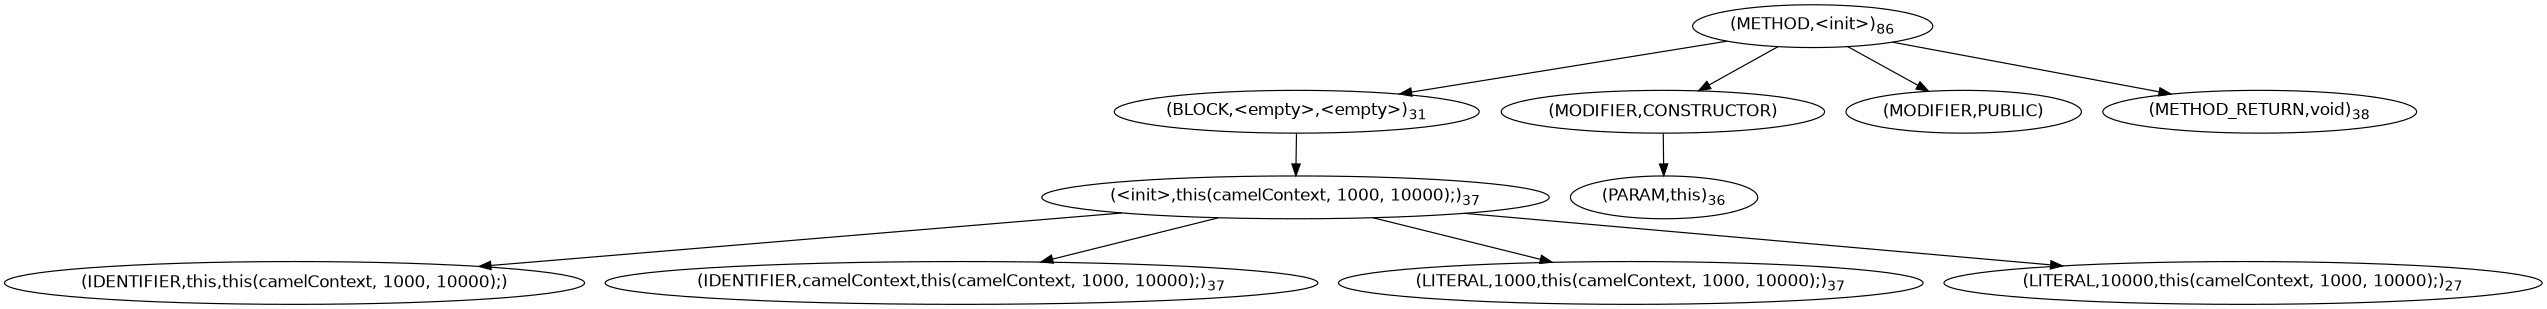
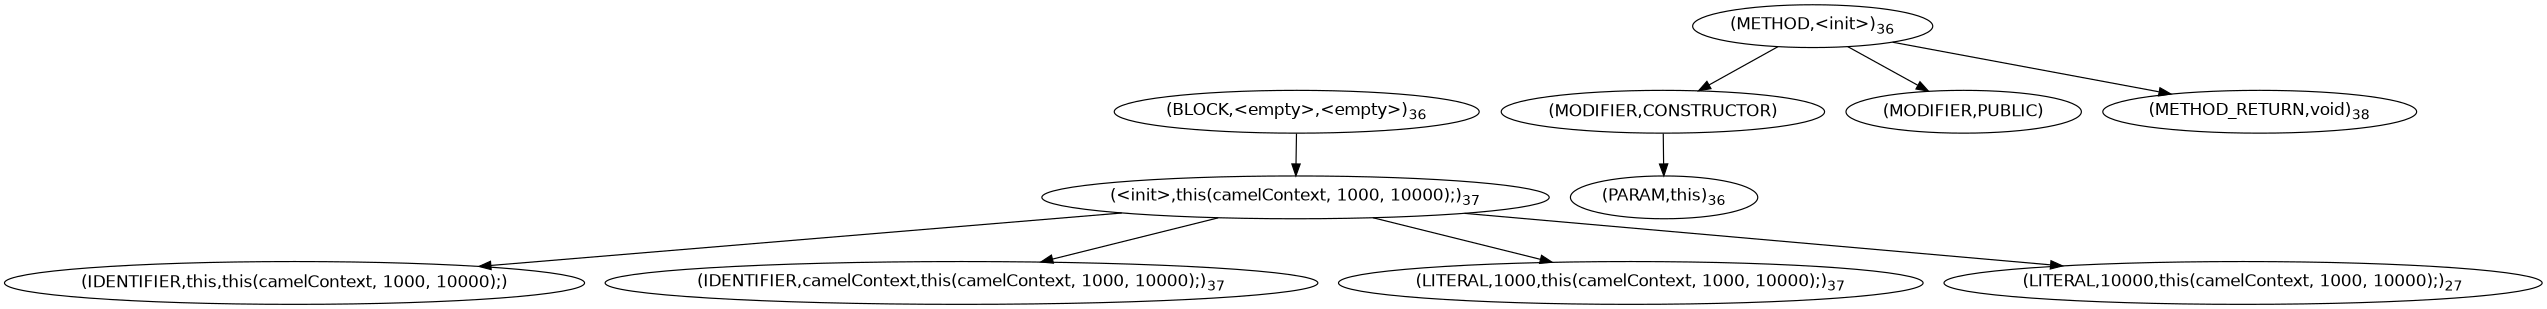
(1886, 24) -> (1886, 24)
(1569, 67) -> none
(1418, 110) -> (1418, 110)
